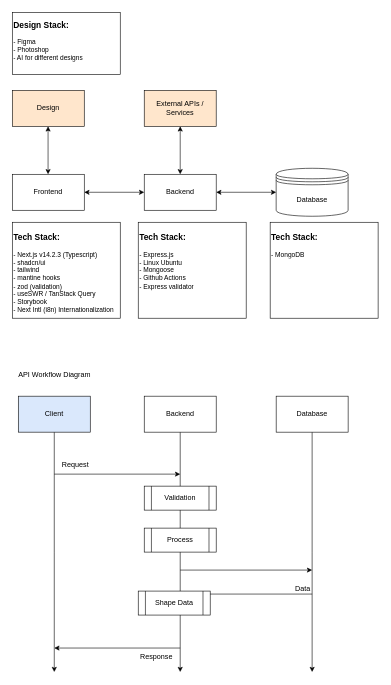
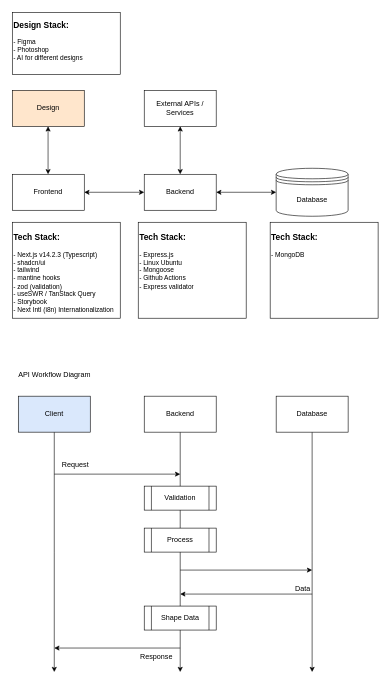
(180, 108) -> (180, 108)
(174, 603) -> (180, 618)
